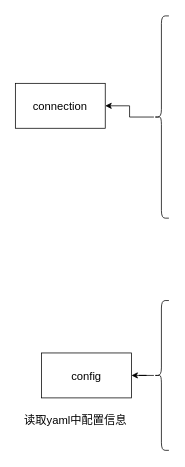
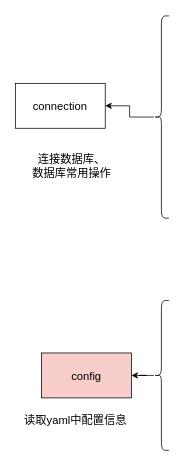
none -> (72, 165)
(87, 375) -> (87, 375)
